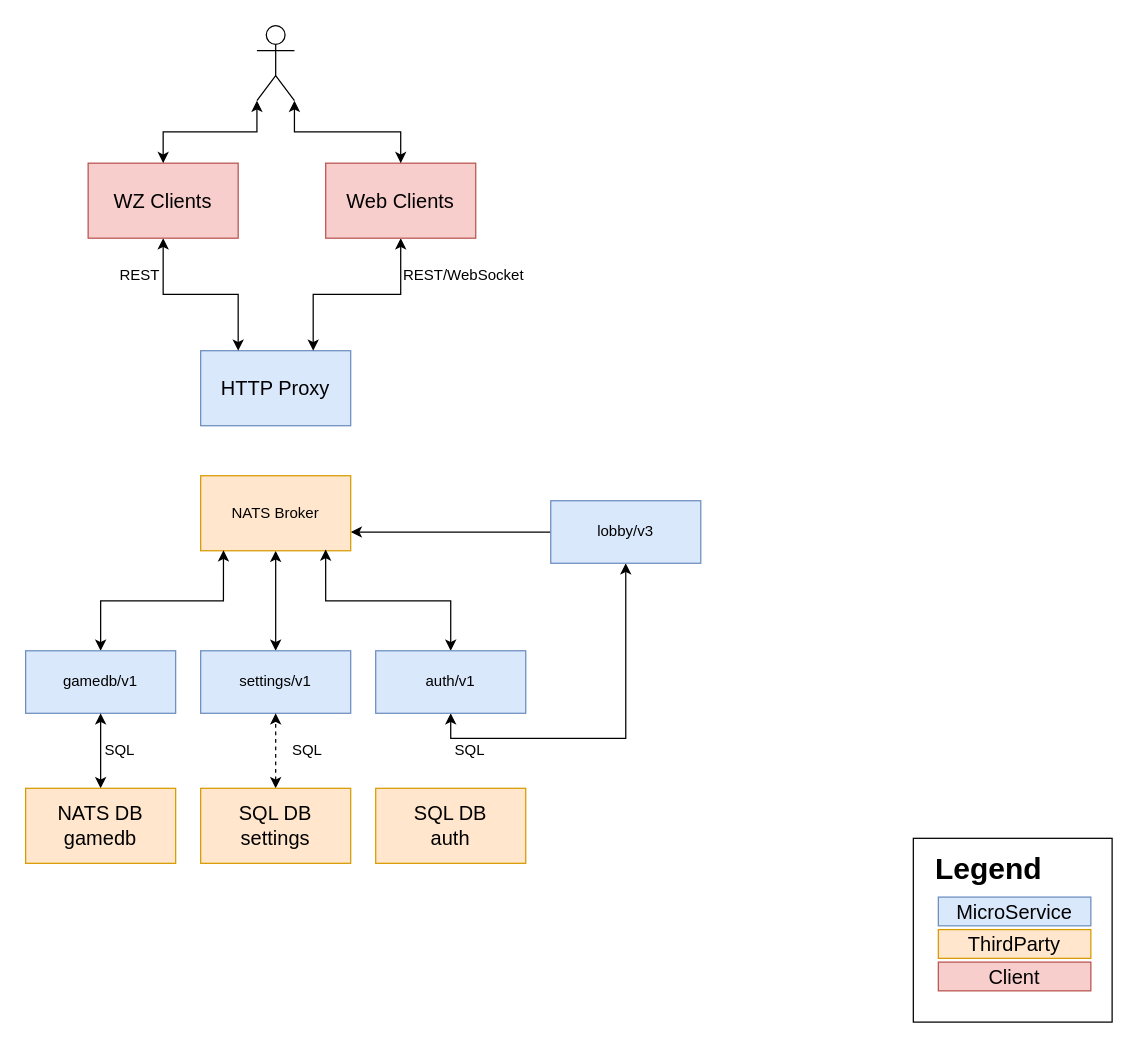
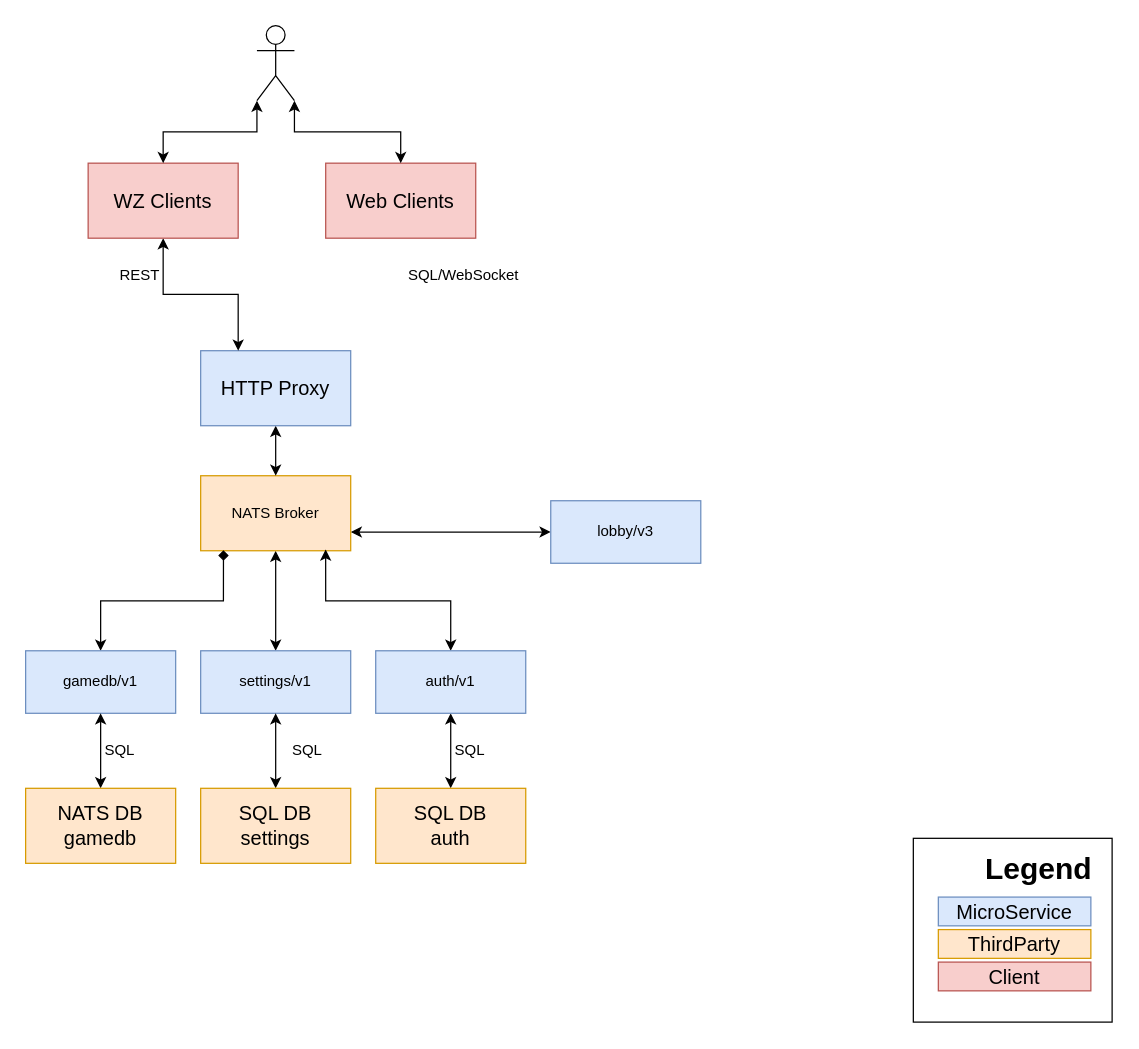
(464, 276) -> (464, 276)
(357, 294) -> none
none -> (276, 451)
(544, 532) -> (541, 532)
(223, 560) -> (223, 561)
(621, 738) -> (451, 758)
(276, 749) -> (276, 749)
(988, 869) -> (1038, 869)
